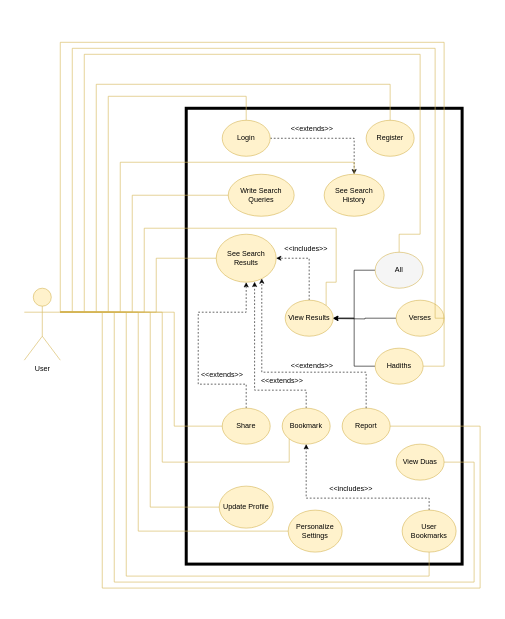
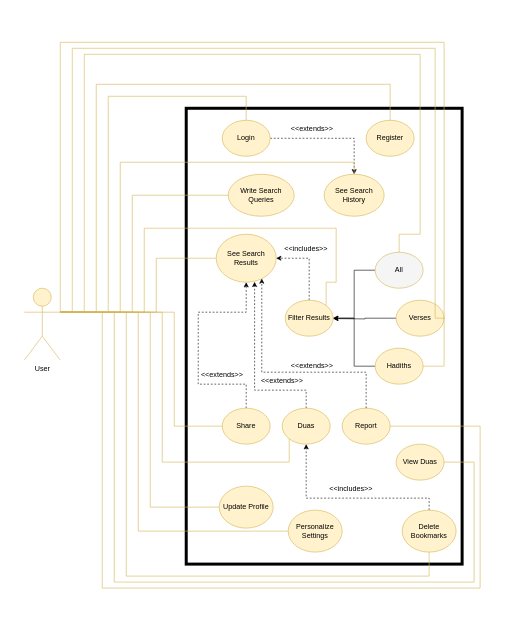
(309, 318) -> (309, 318)
(306, 426) -> (306, 426)
(429, 531) -> (429, 531)
